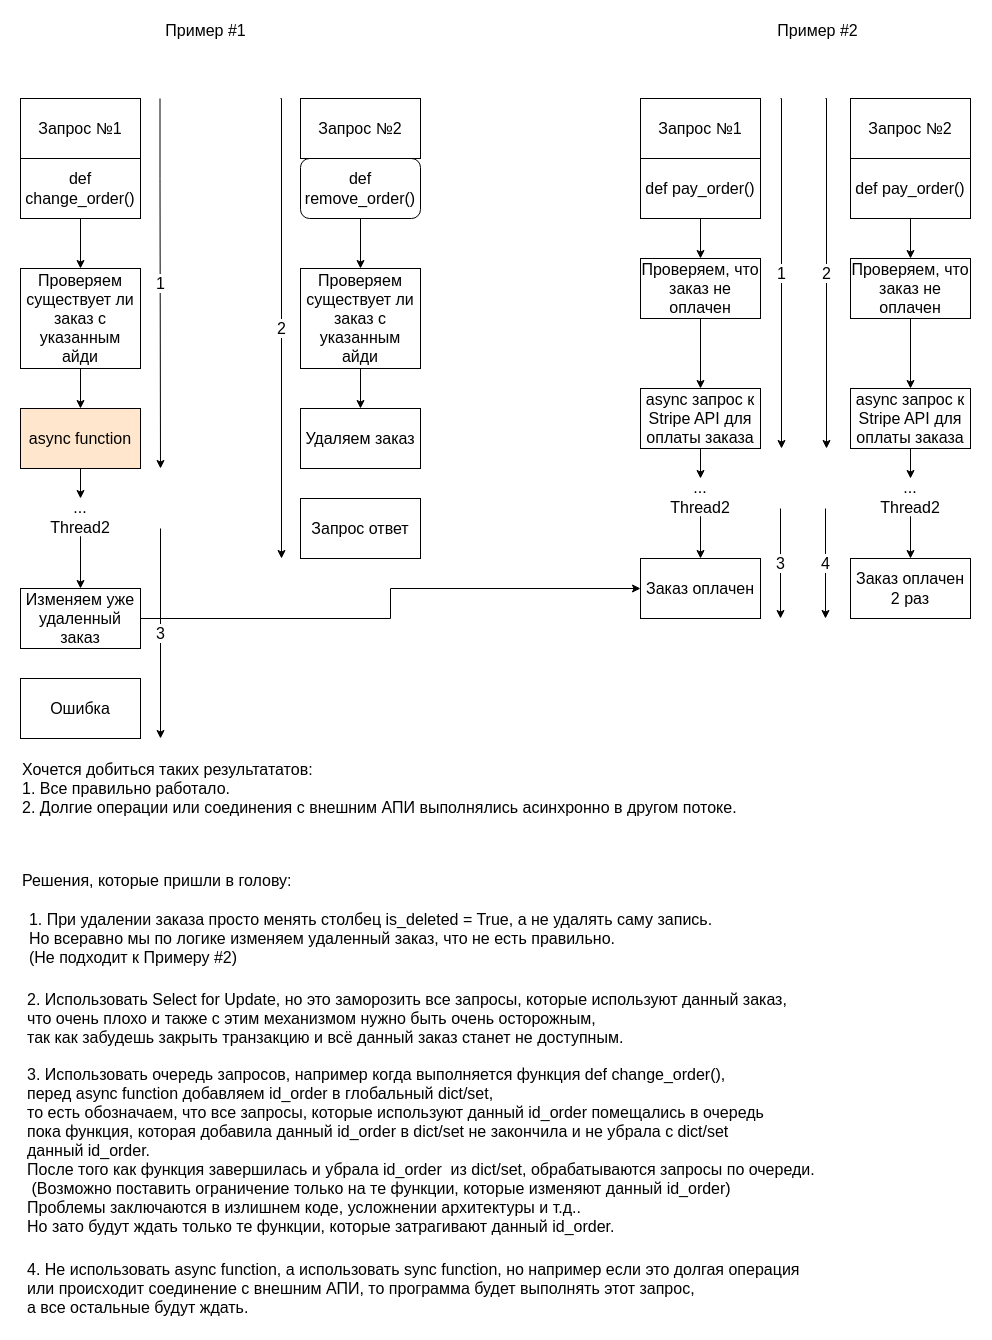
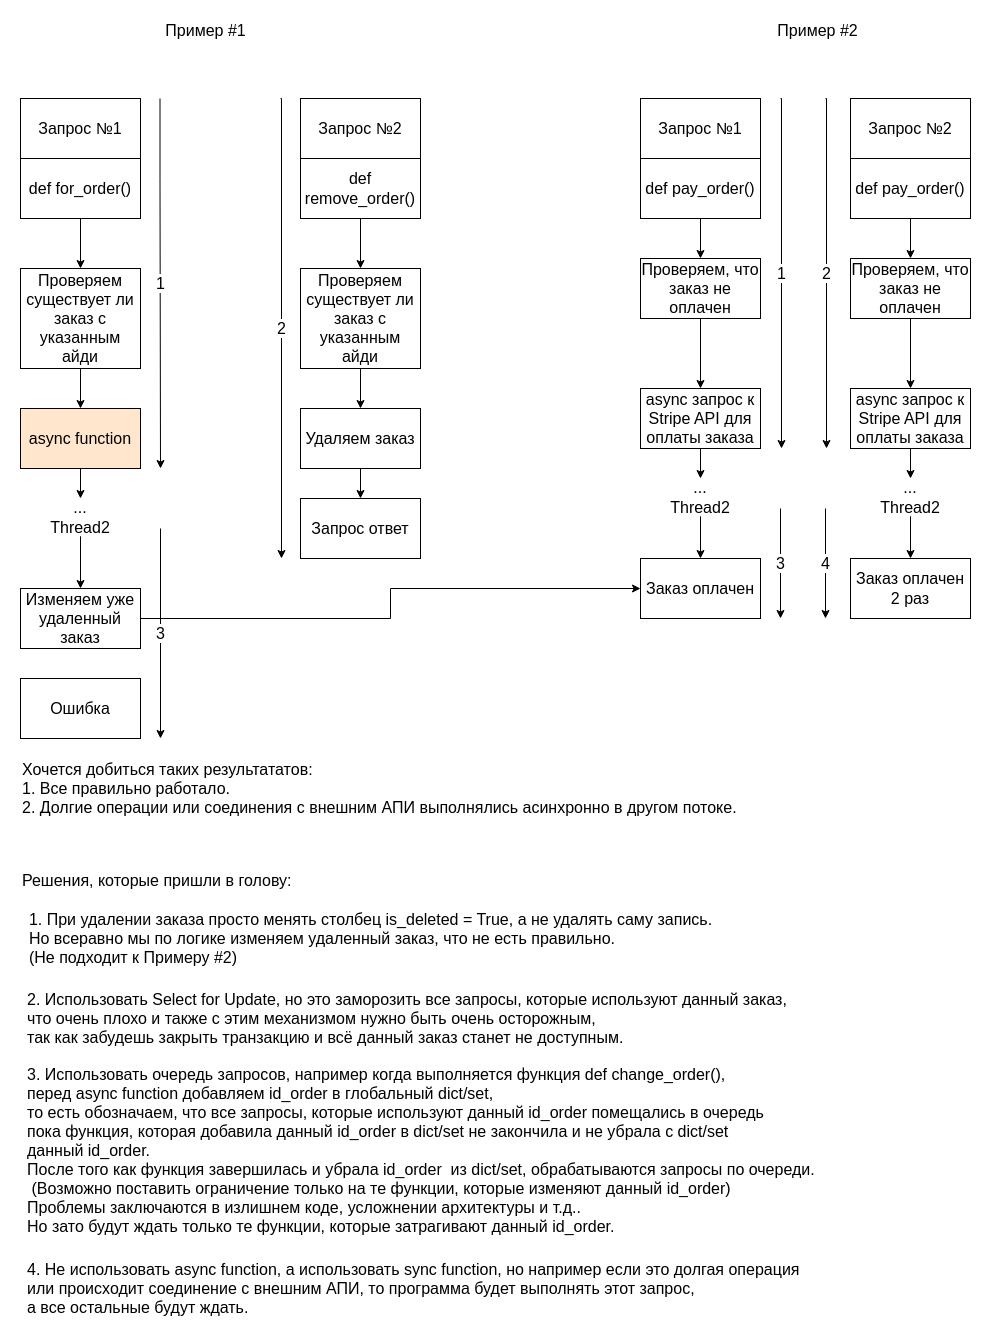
(81, 189) -> (81, 189)
(361, 189) -> (361, 189)
none -> (361, 488)
